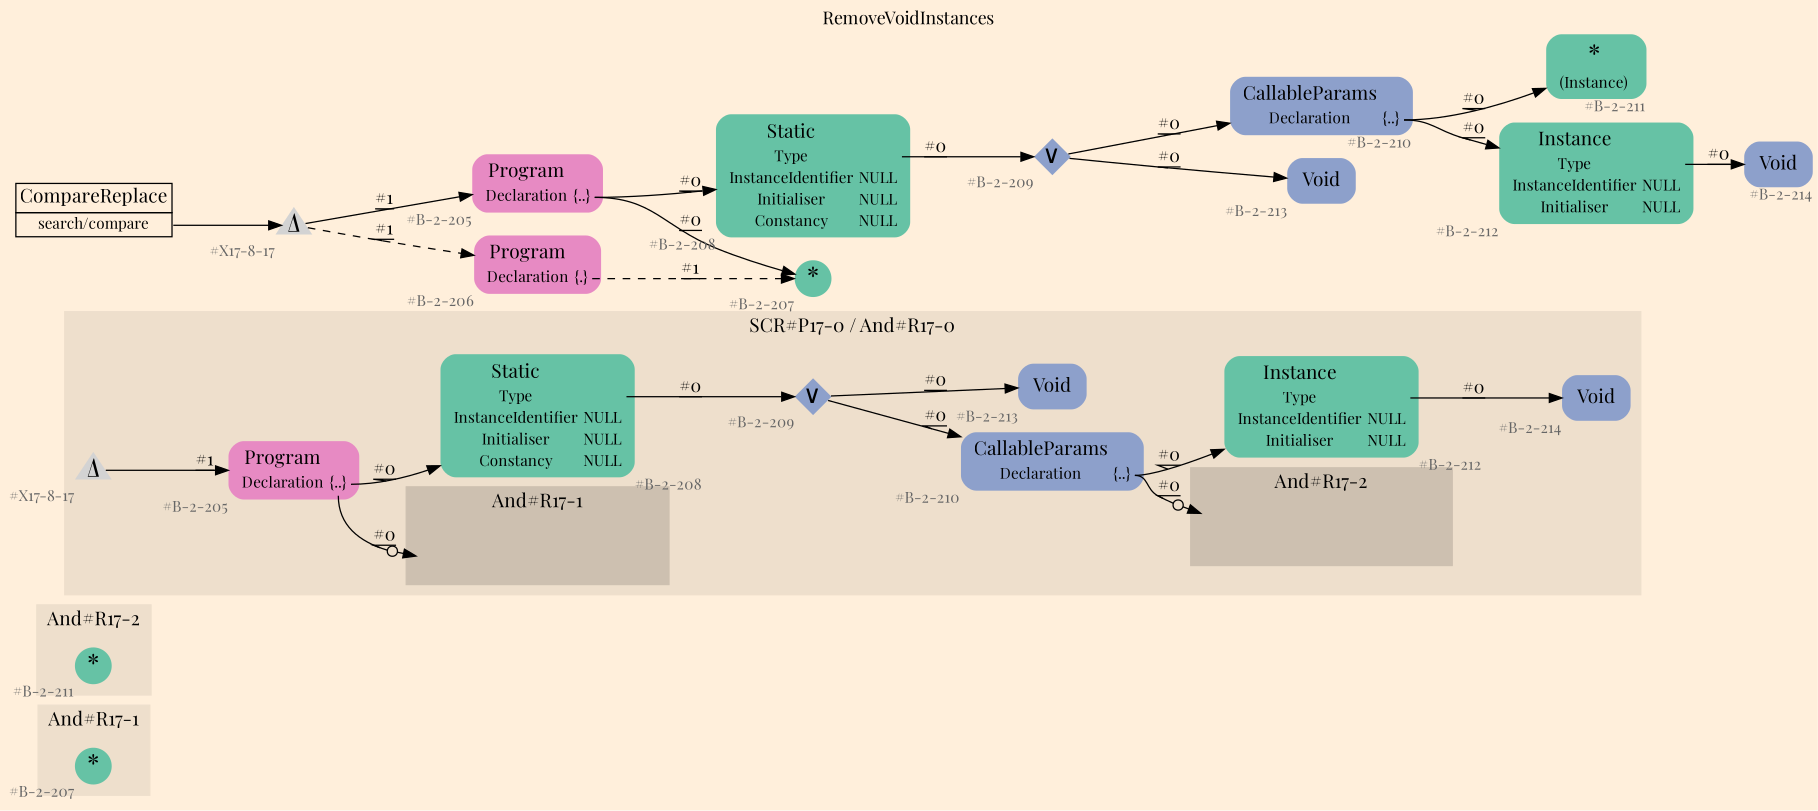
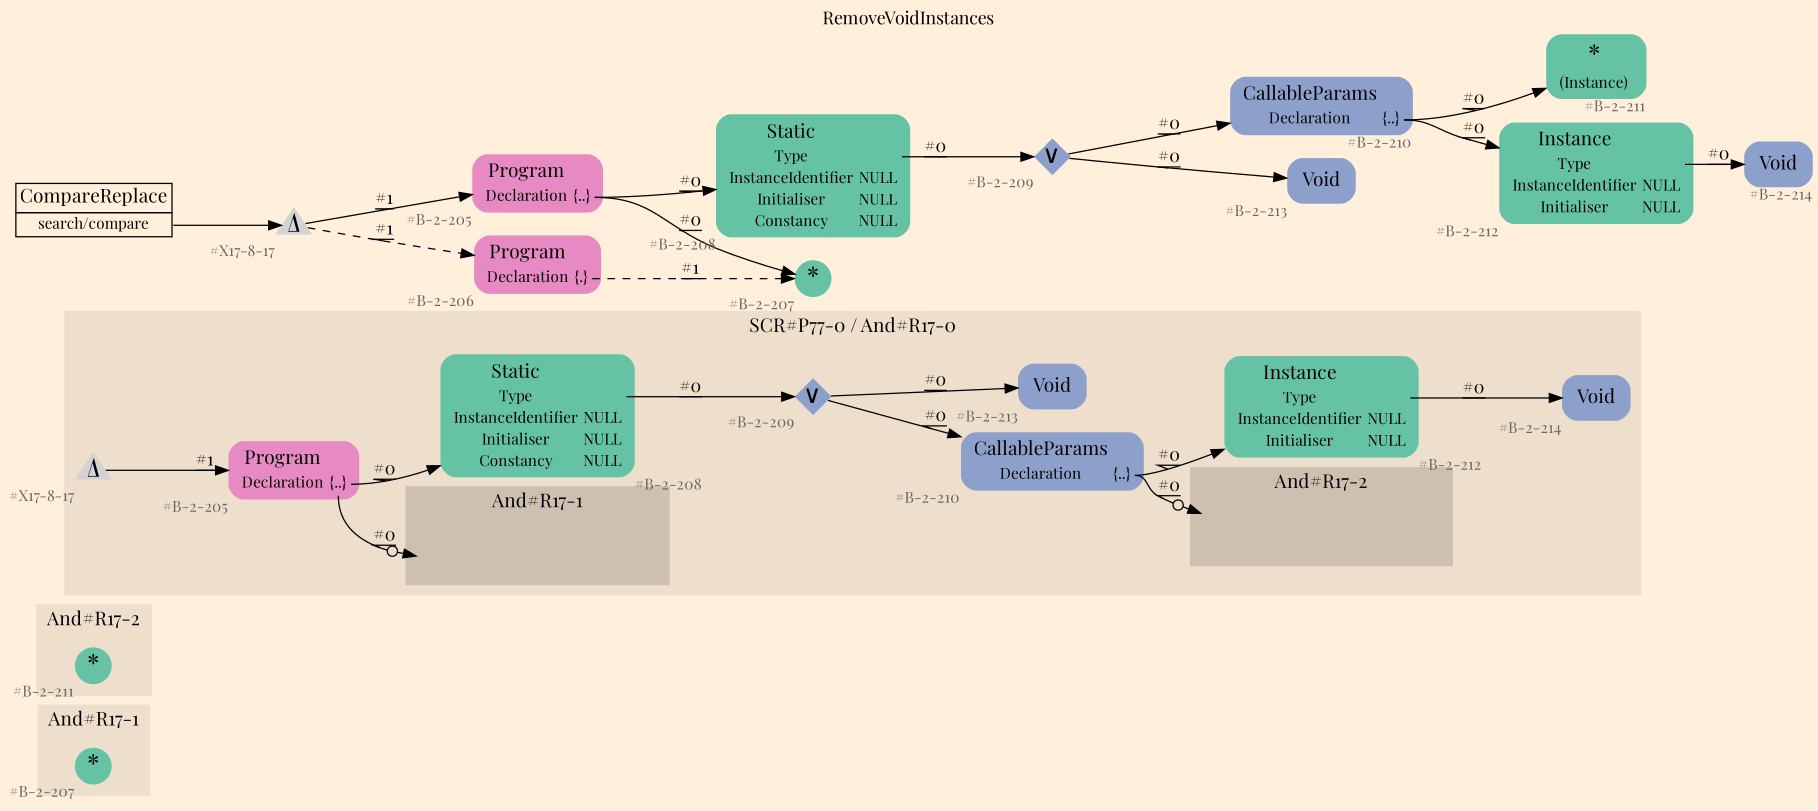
(853, 328) -> (853, 328)
